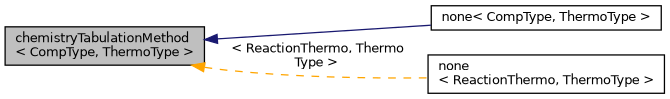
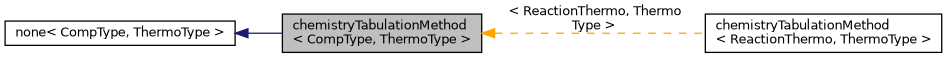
(324, 32) -> (265, 33)
(546, 74) -> (824, 33)
